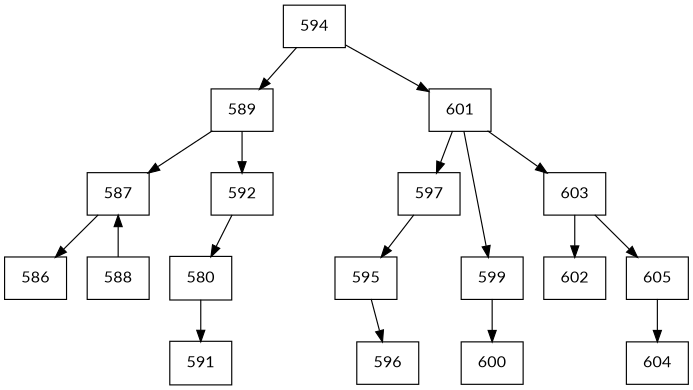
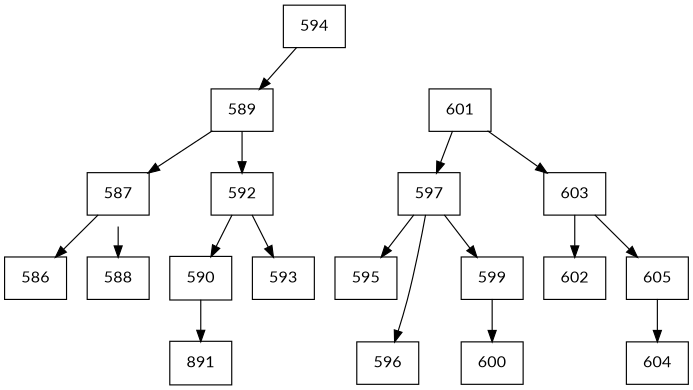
(382, 65) -> none
(475, 188) -> (457, 232)
(118, 242) -> (118, 236)
(201, 278) -> (201, 278)
none -> (283, 278)
(375, 315) -> (414, 273)
(201, 363) -> (201, 363)
